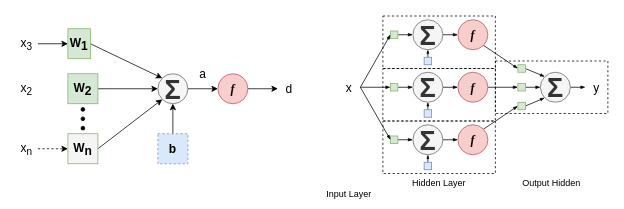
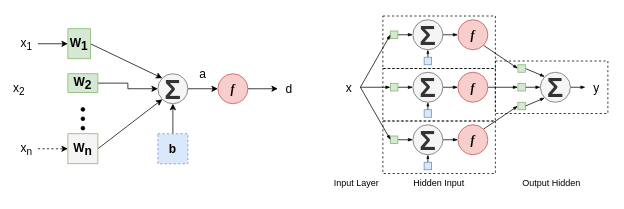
(27, 44) -> (27, 44)
(27, 89) -> (19, 89)
(83, 89) -> (83, 83)
(439, 183) -> (439, 183)
(349, 194) -> (357, 183)
